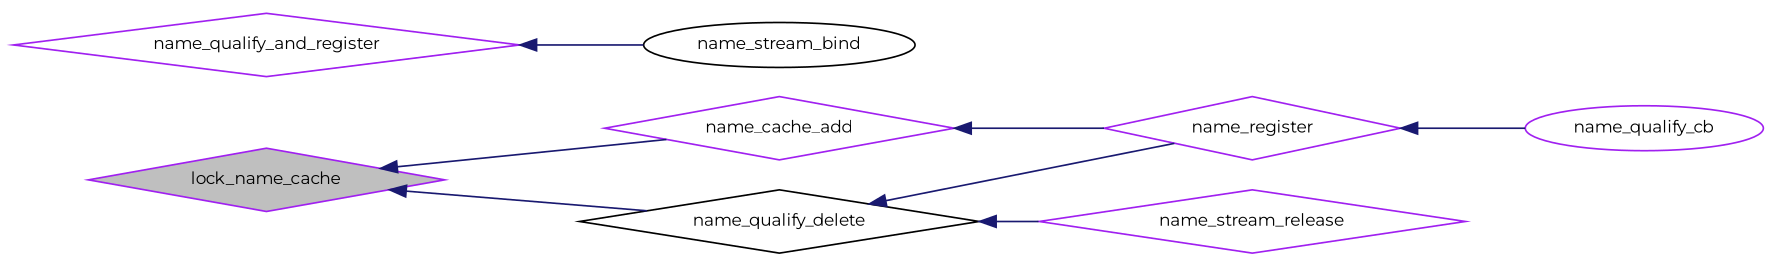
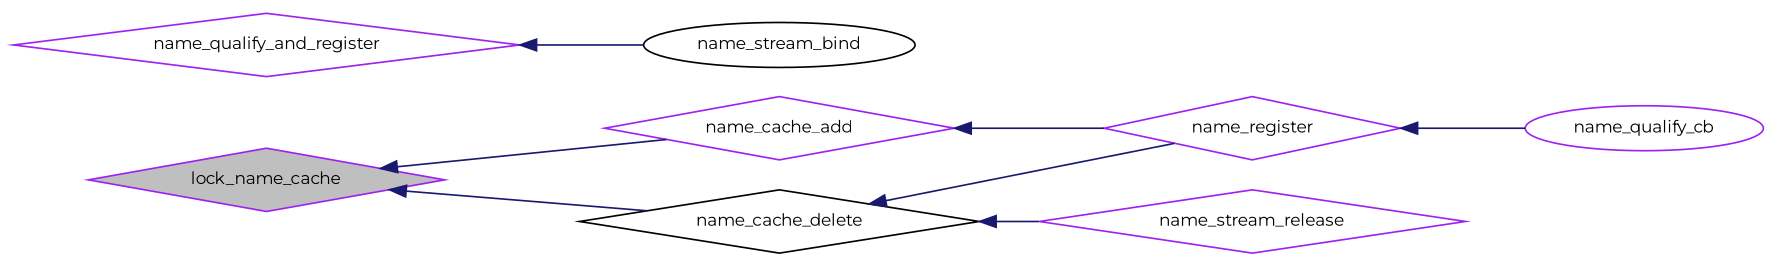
(779, 221) -> (779, 221)
